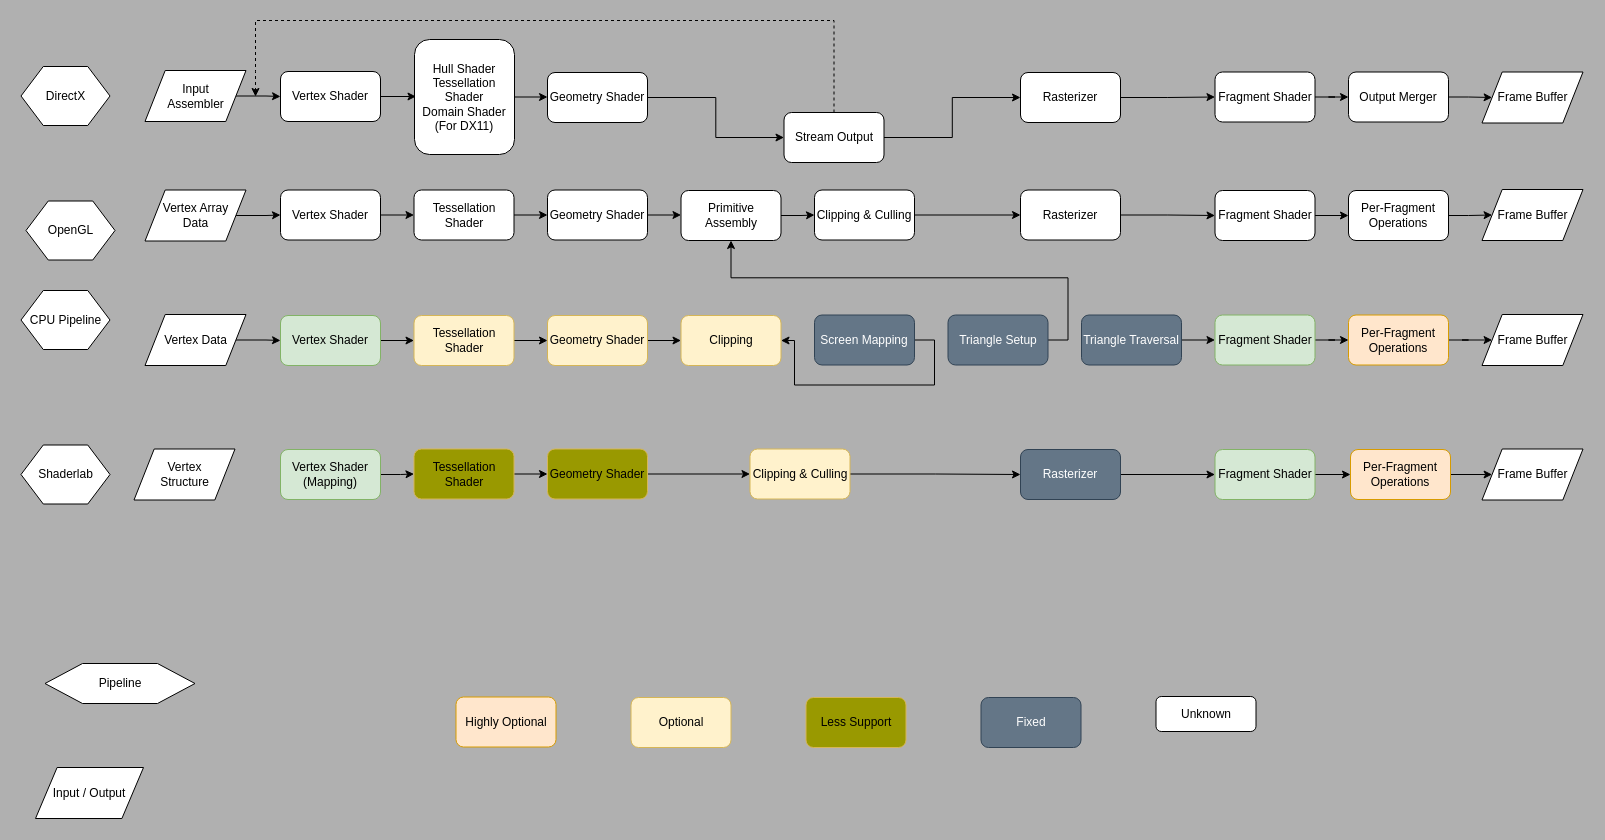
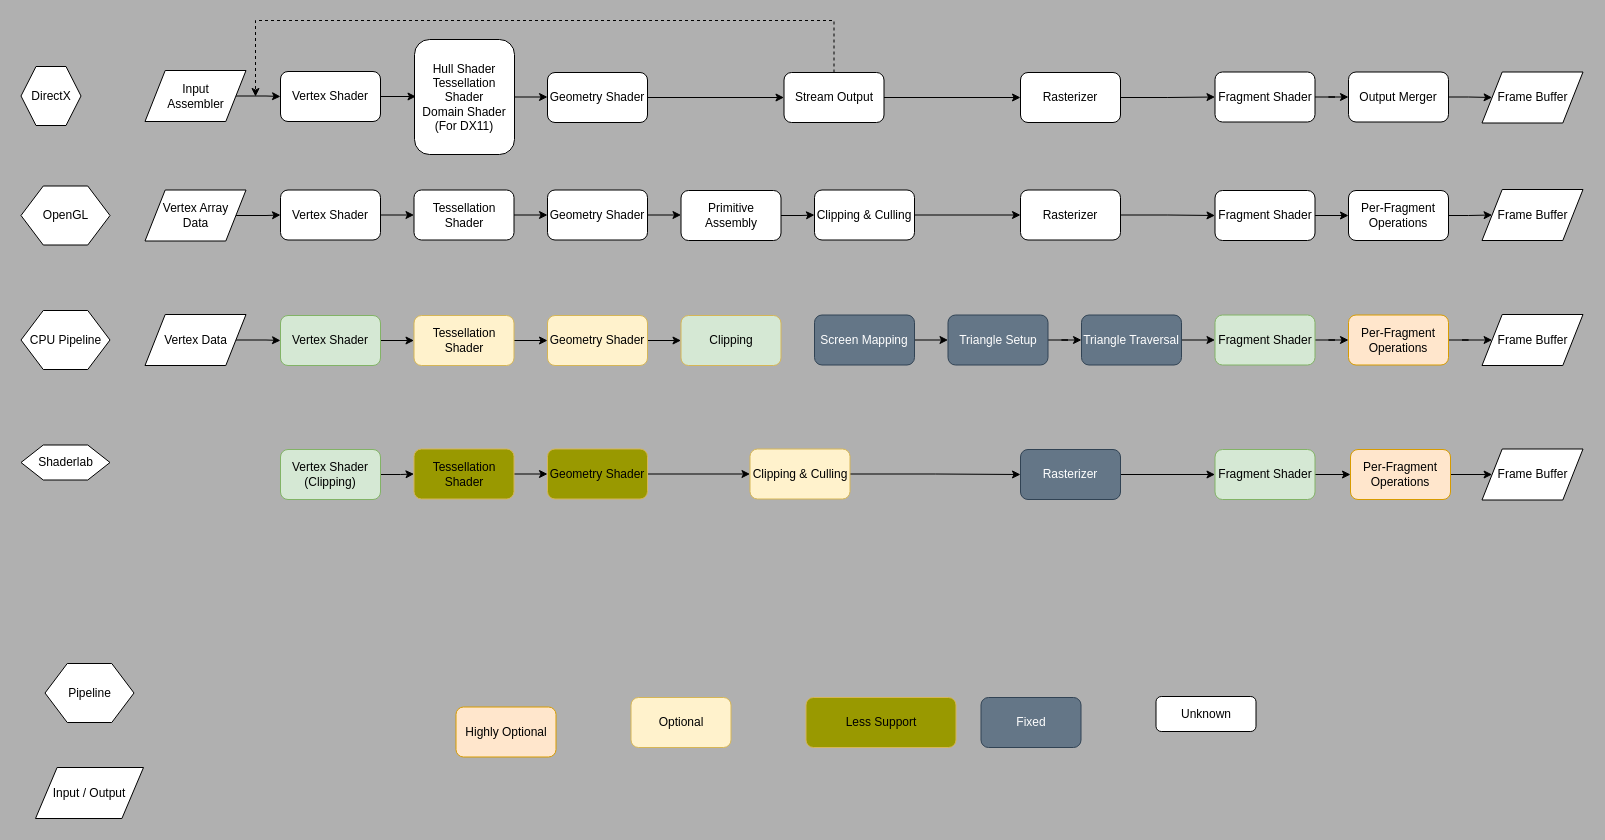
(66, 96) -> (51, 96)
(834, 138) -> (834, 98)
(71, 231) -> (66, 216)
(899, 278) -> (1073, 340)
(66, 320) -> (66, 340)
(731, 341) -> (731, 341)
(795, 361) -> (936, 340)
(66, 475) -> (66, 463)
(185, 475) -> none
(331, 475) -> (331, 475)
(120, 684) -> (90, 693)
(506, 722) -> (506, 732)
(856, 723) -> (881, 723)
